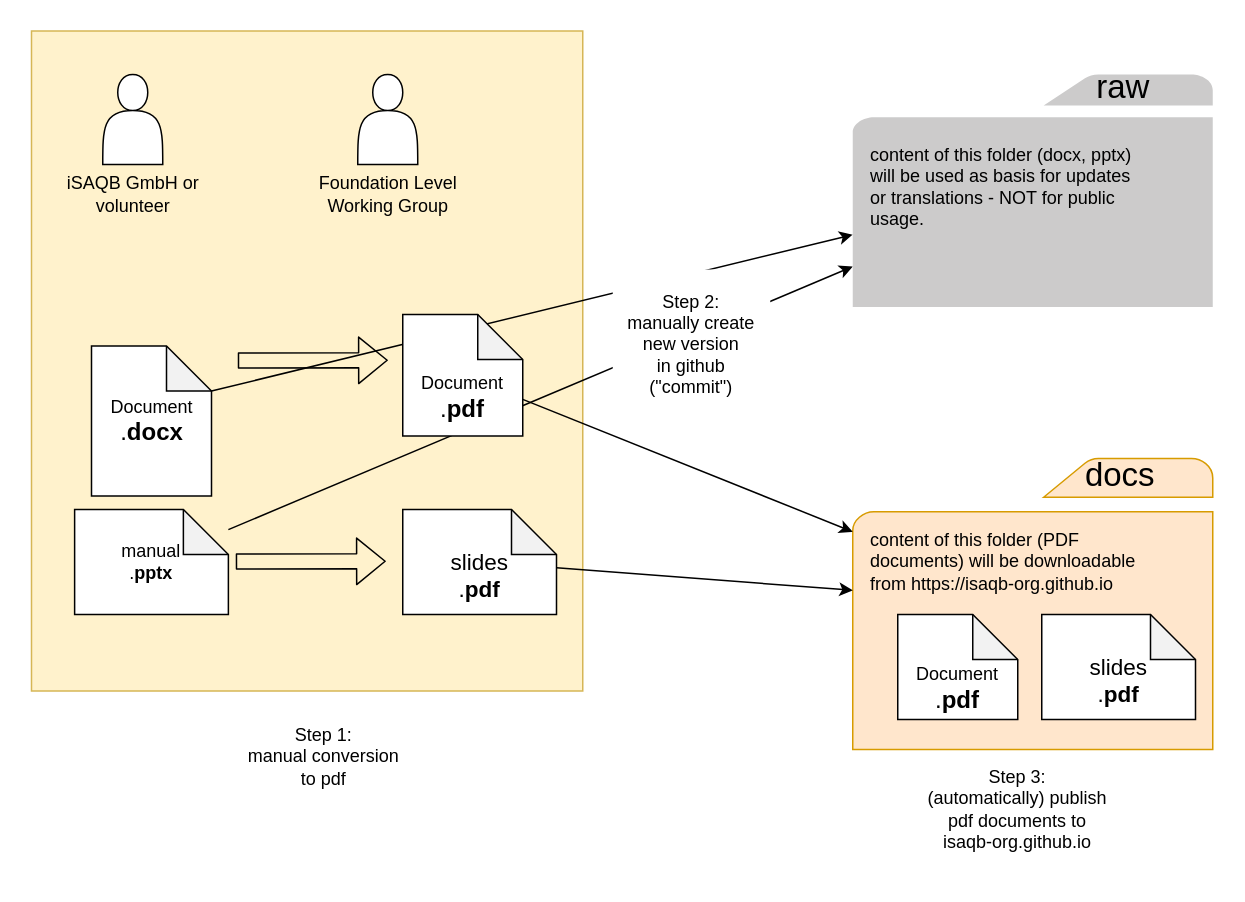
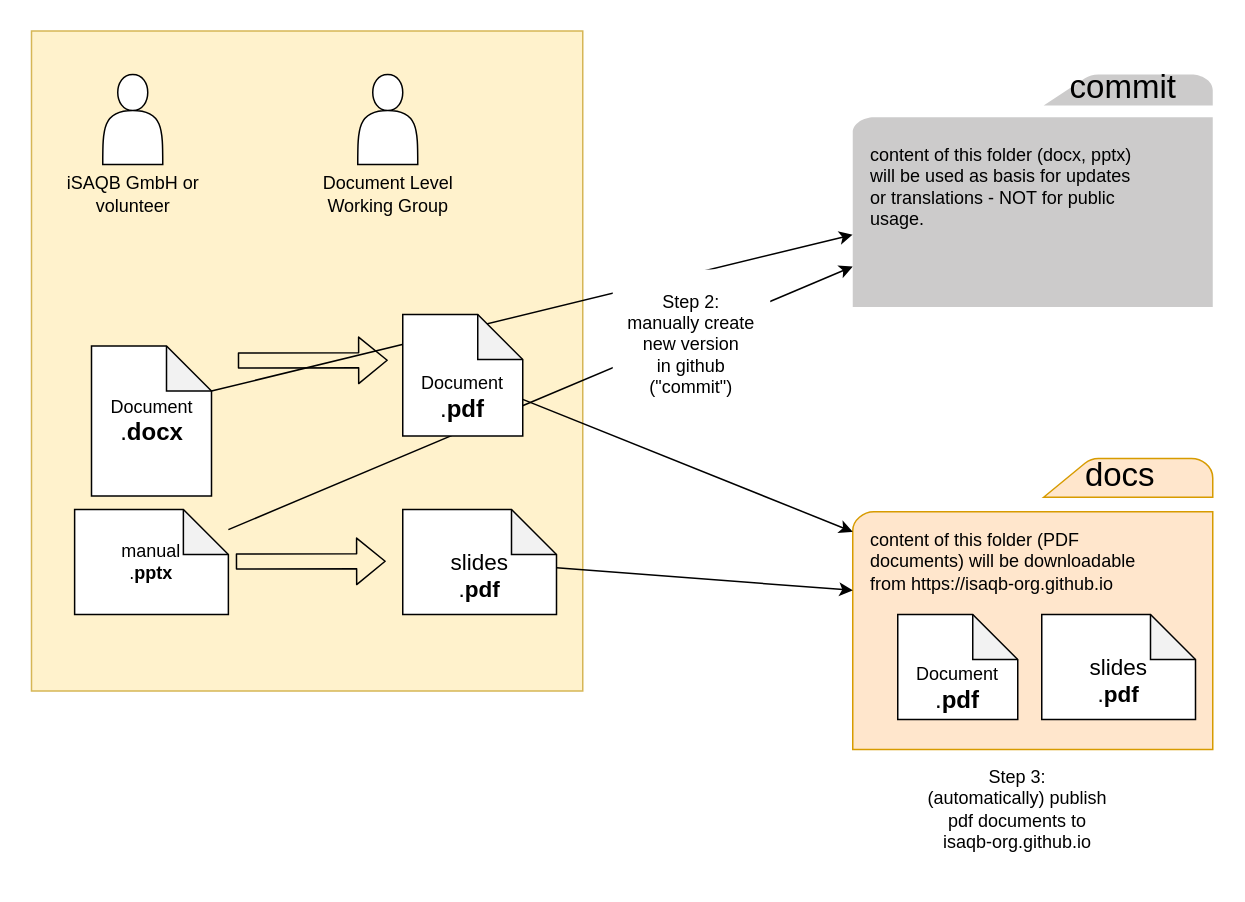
(1124, 88) -> (1124, 88)
(389, 194) -> (389, 194)
(324, 757) -> none
